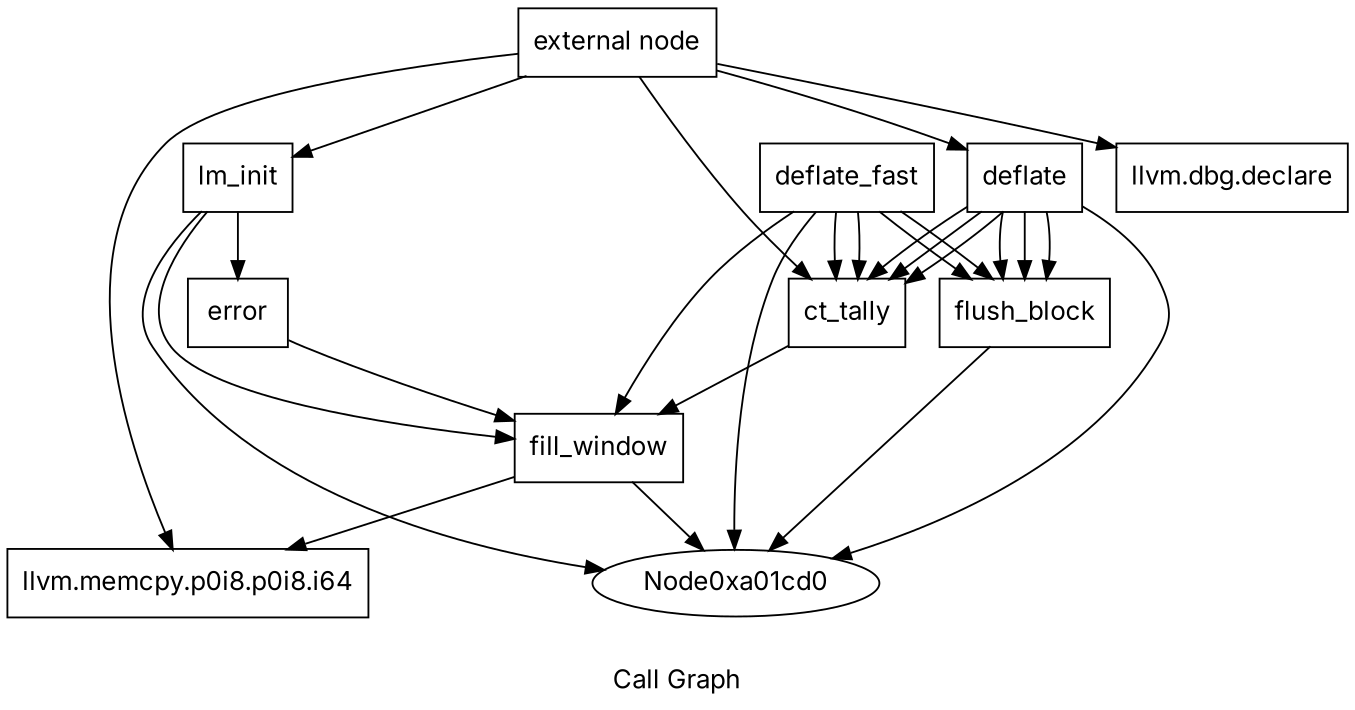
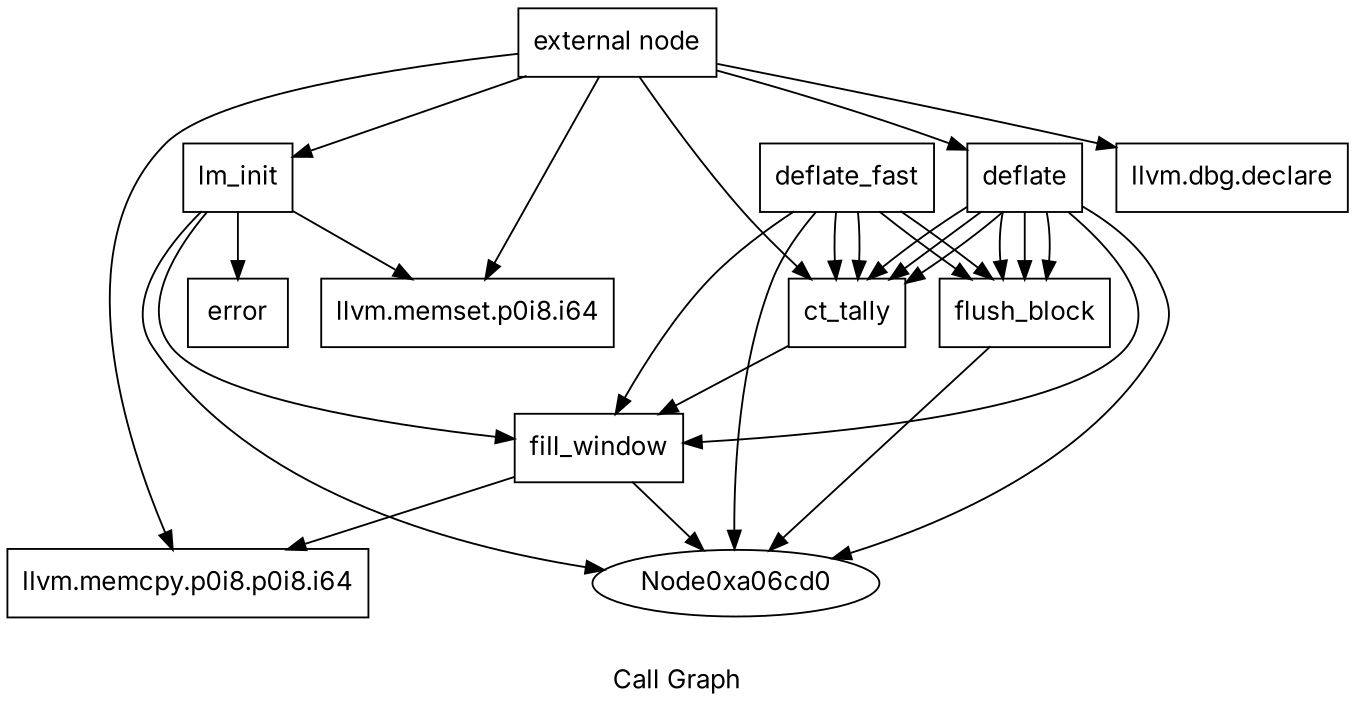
none -> (467, 313)
(391, 380) -> (1002, 404)
(736, 583) -> (736, 583)
